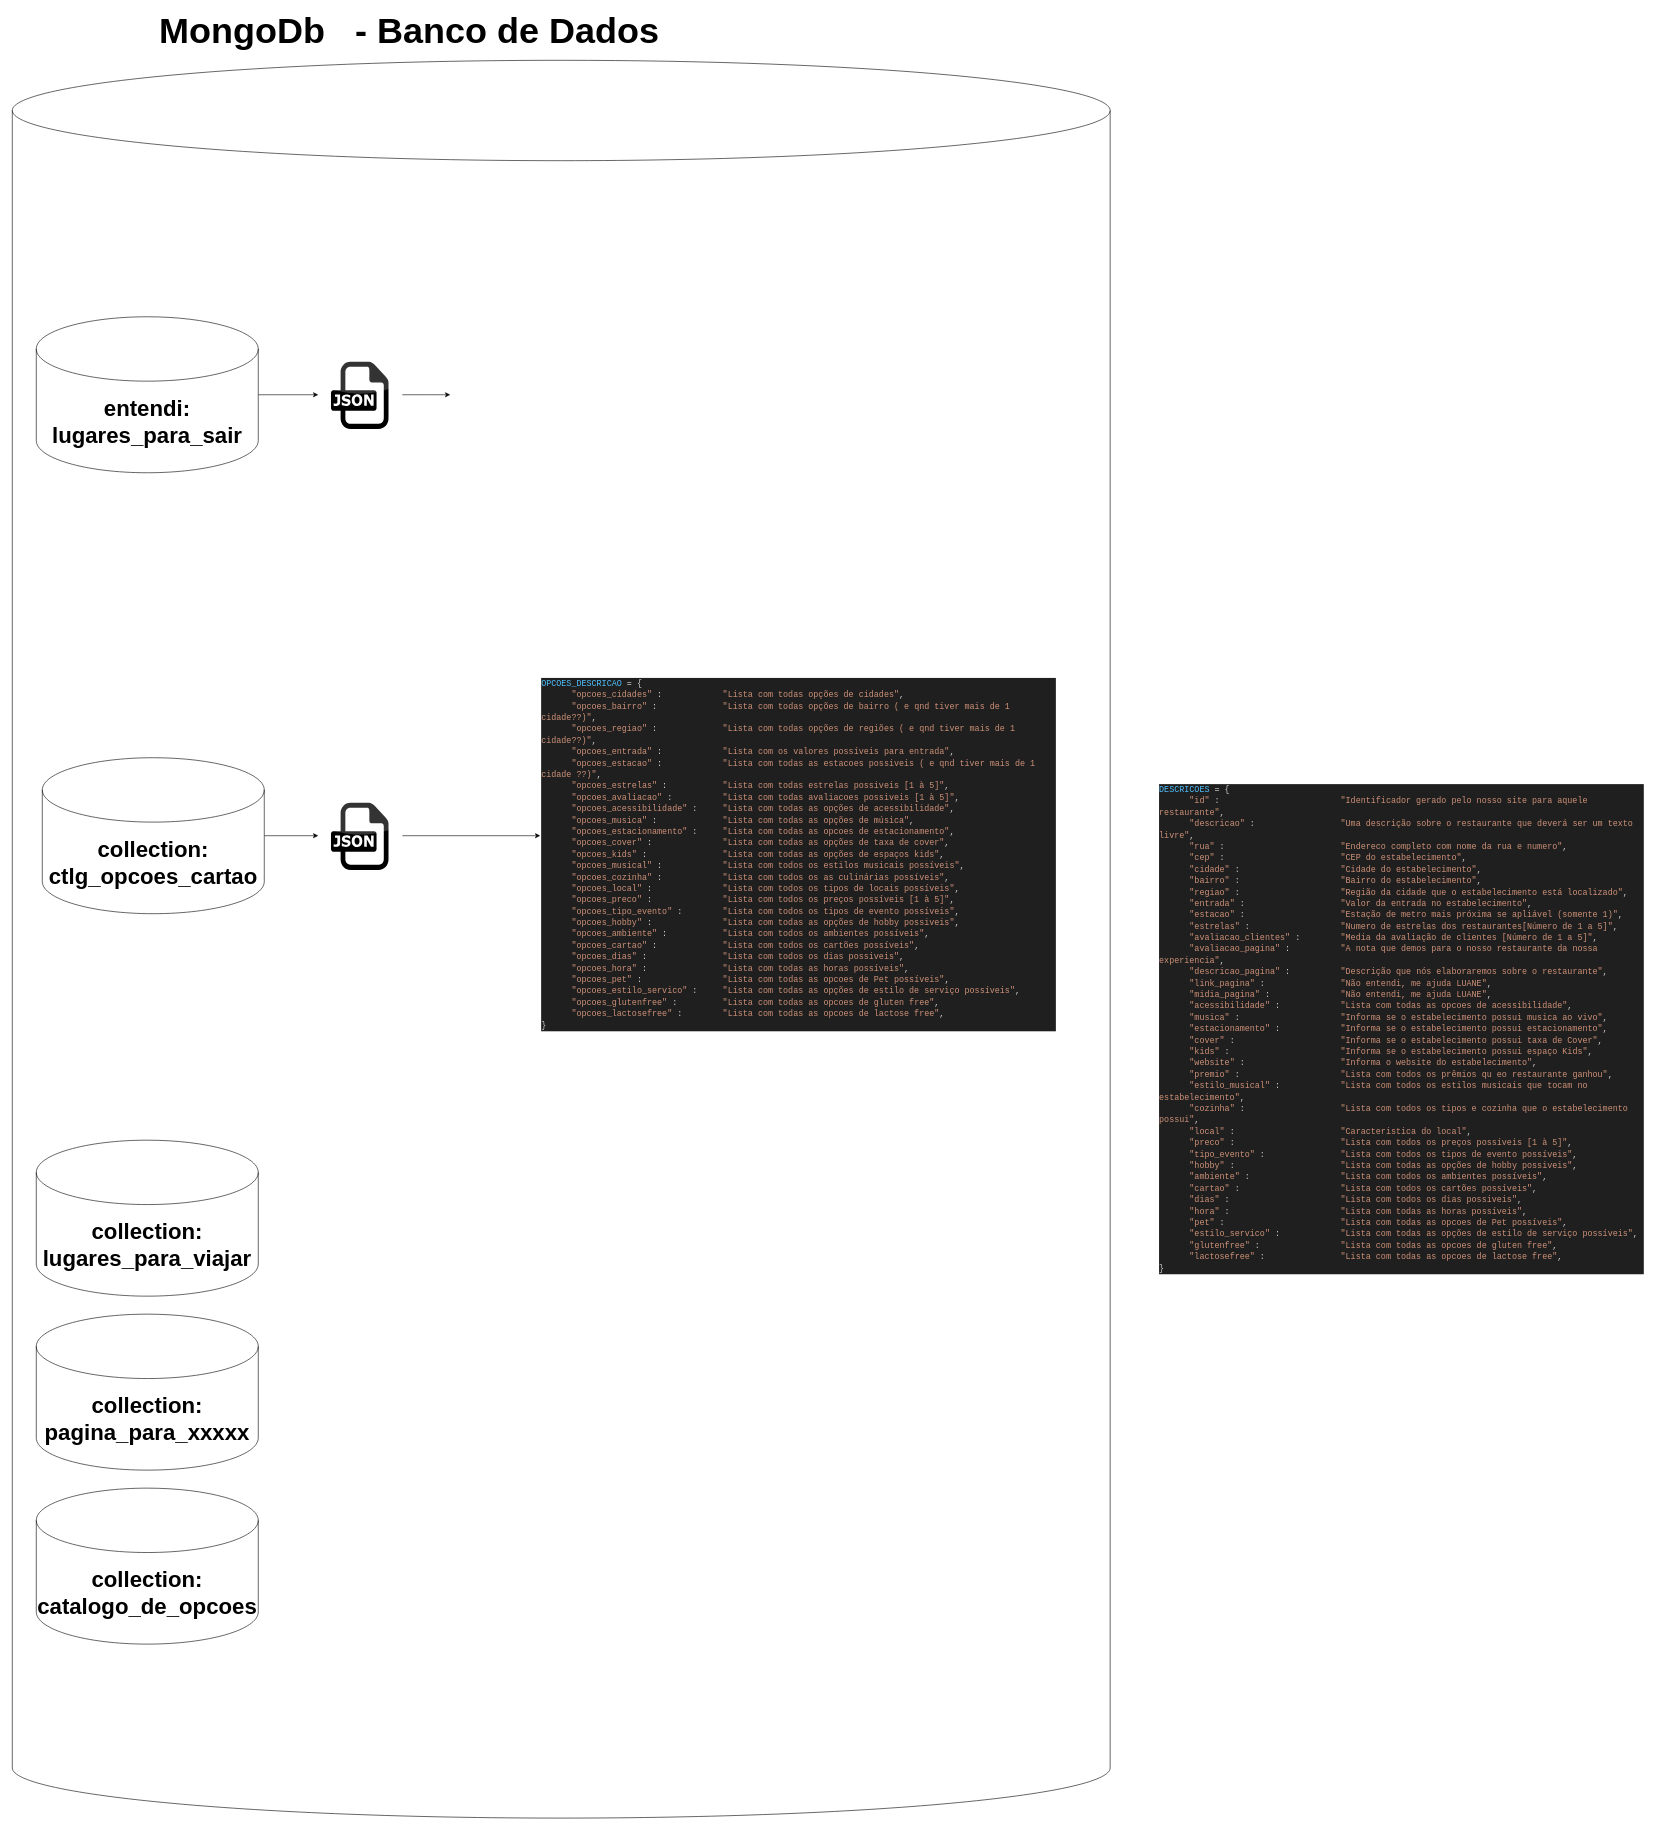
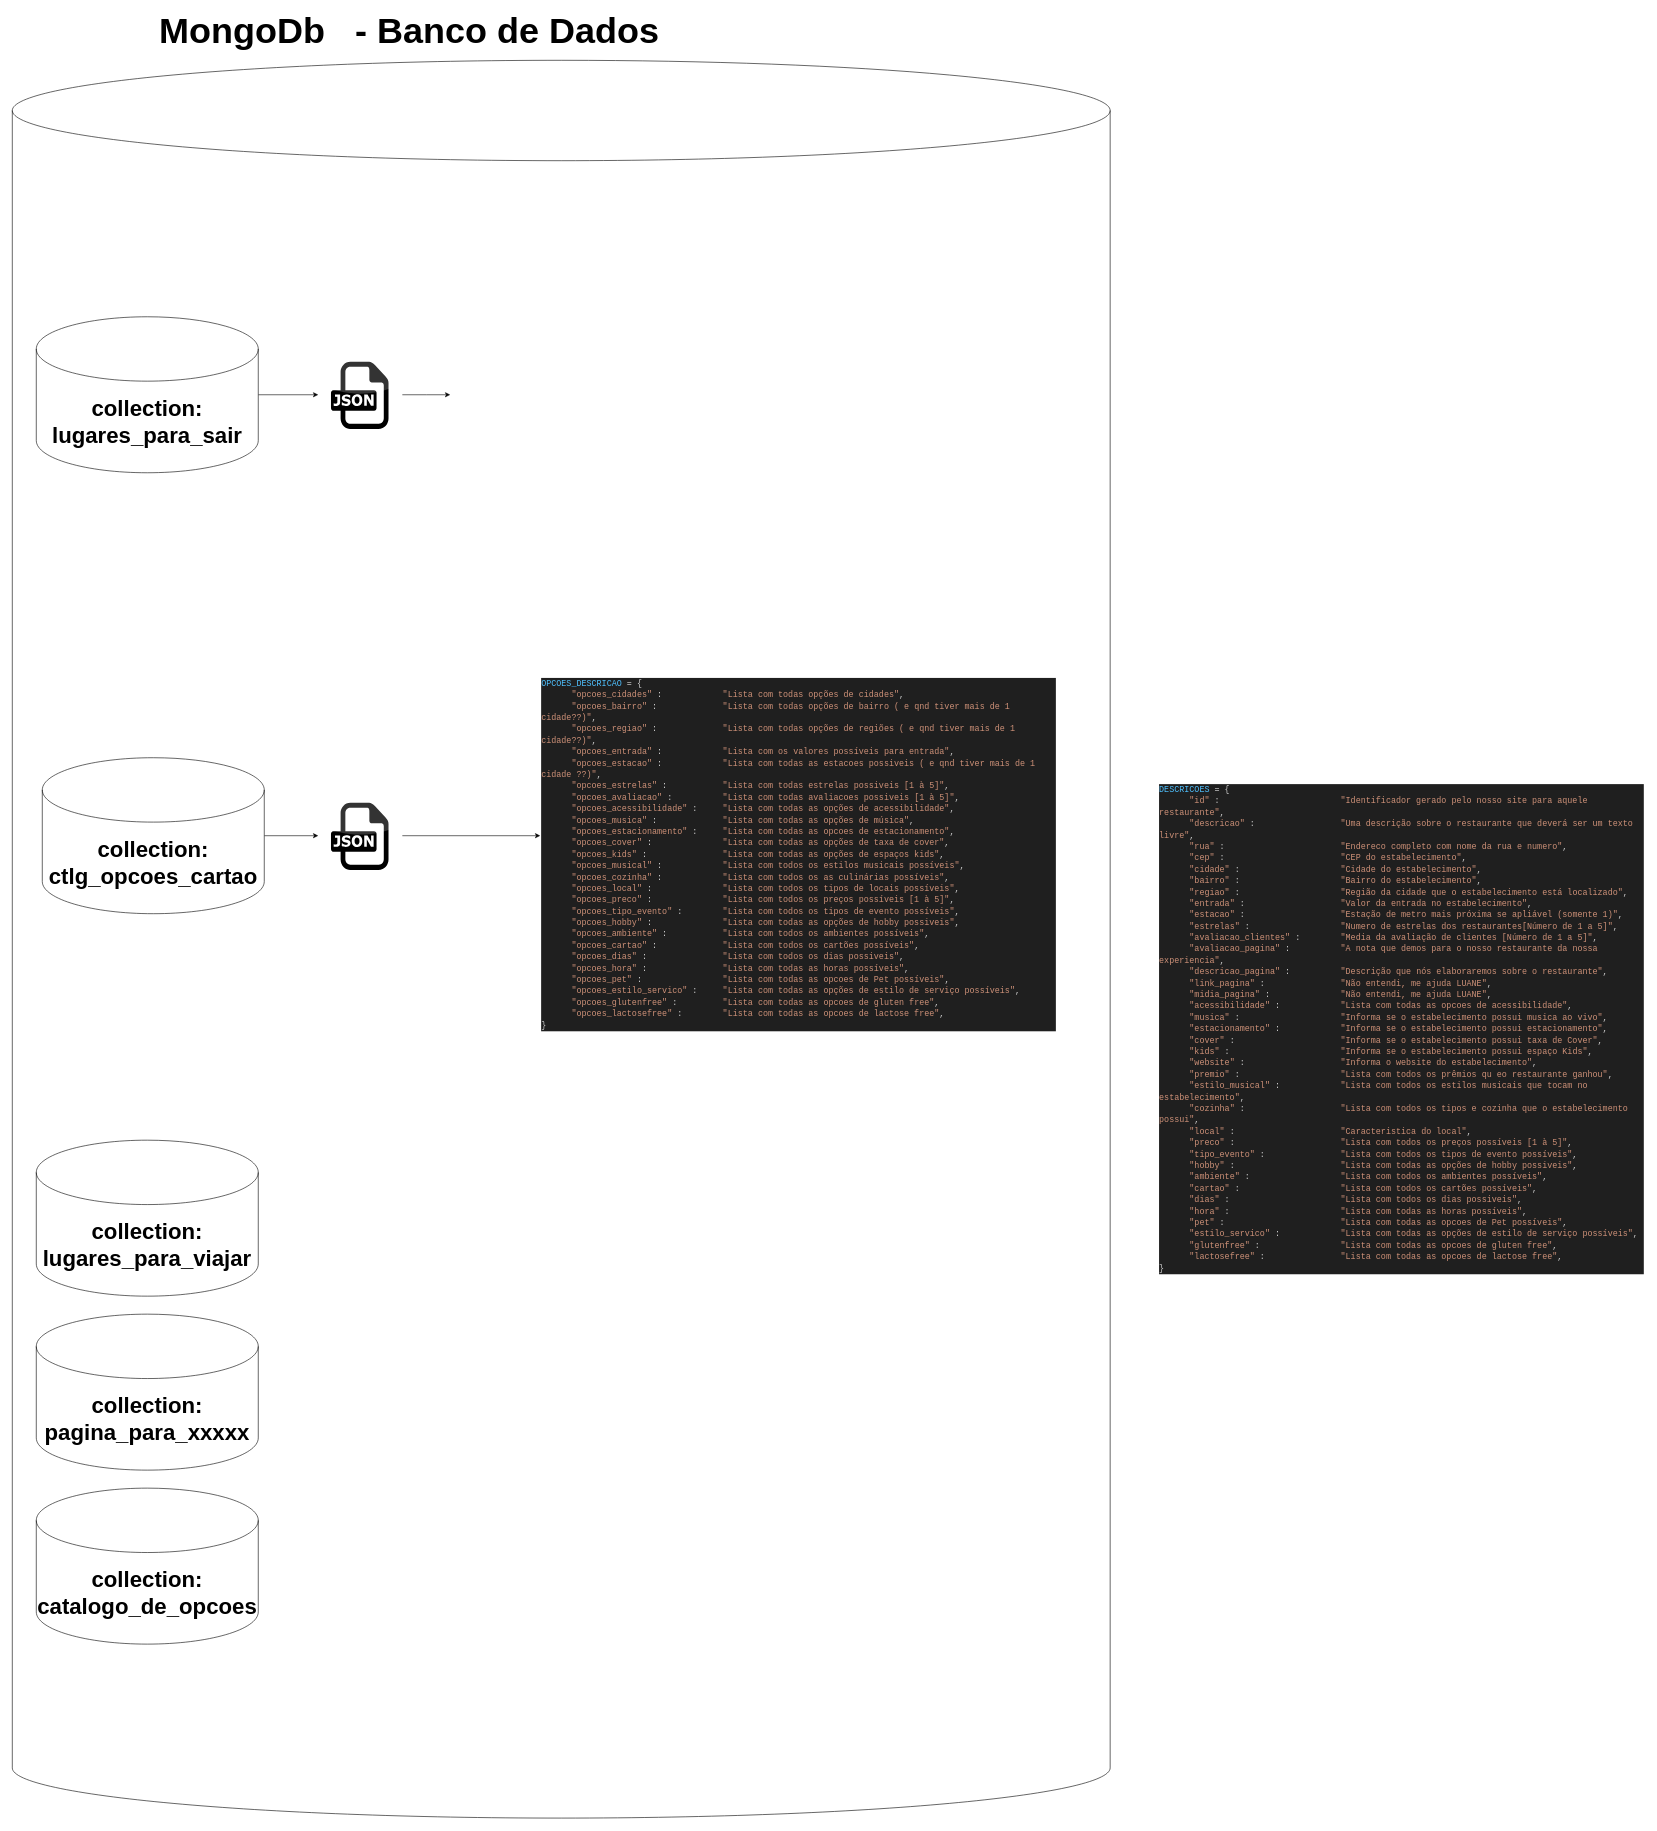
(147, 422) -> (147, 422)
